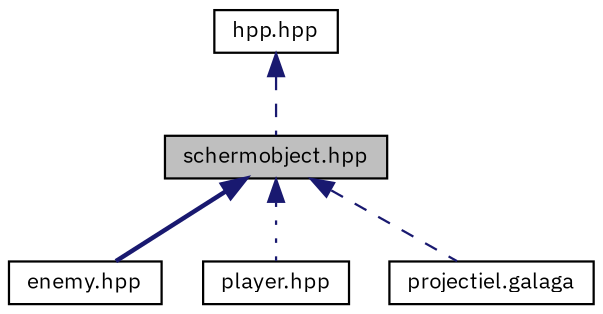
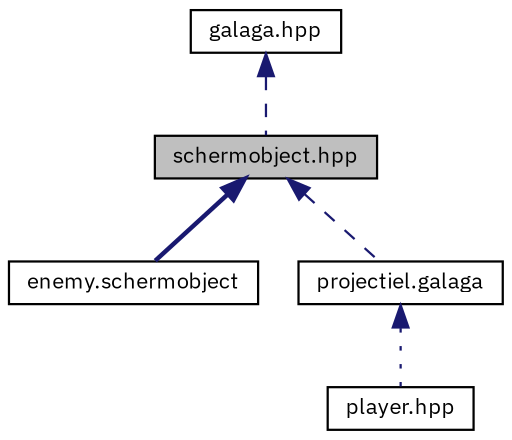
(276, 31) -> (266, 31)
(276, 232) -> (401, 357)
(85, 283) -> (134, 283)
